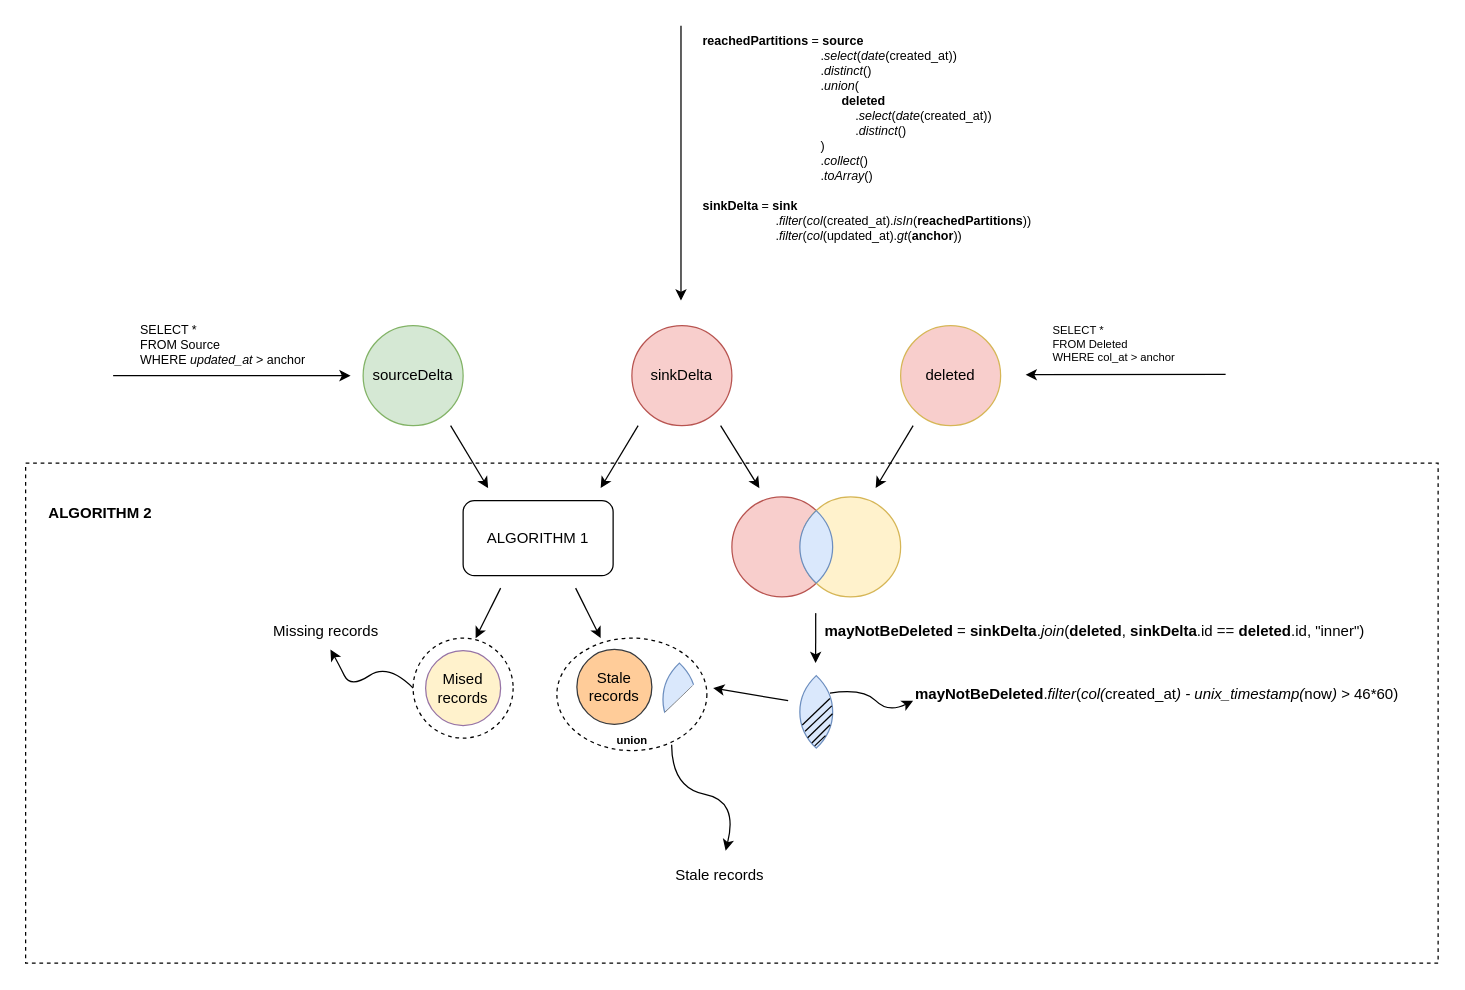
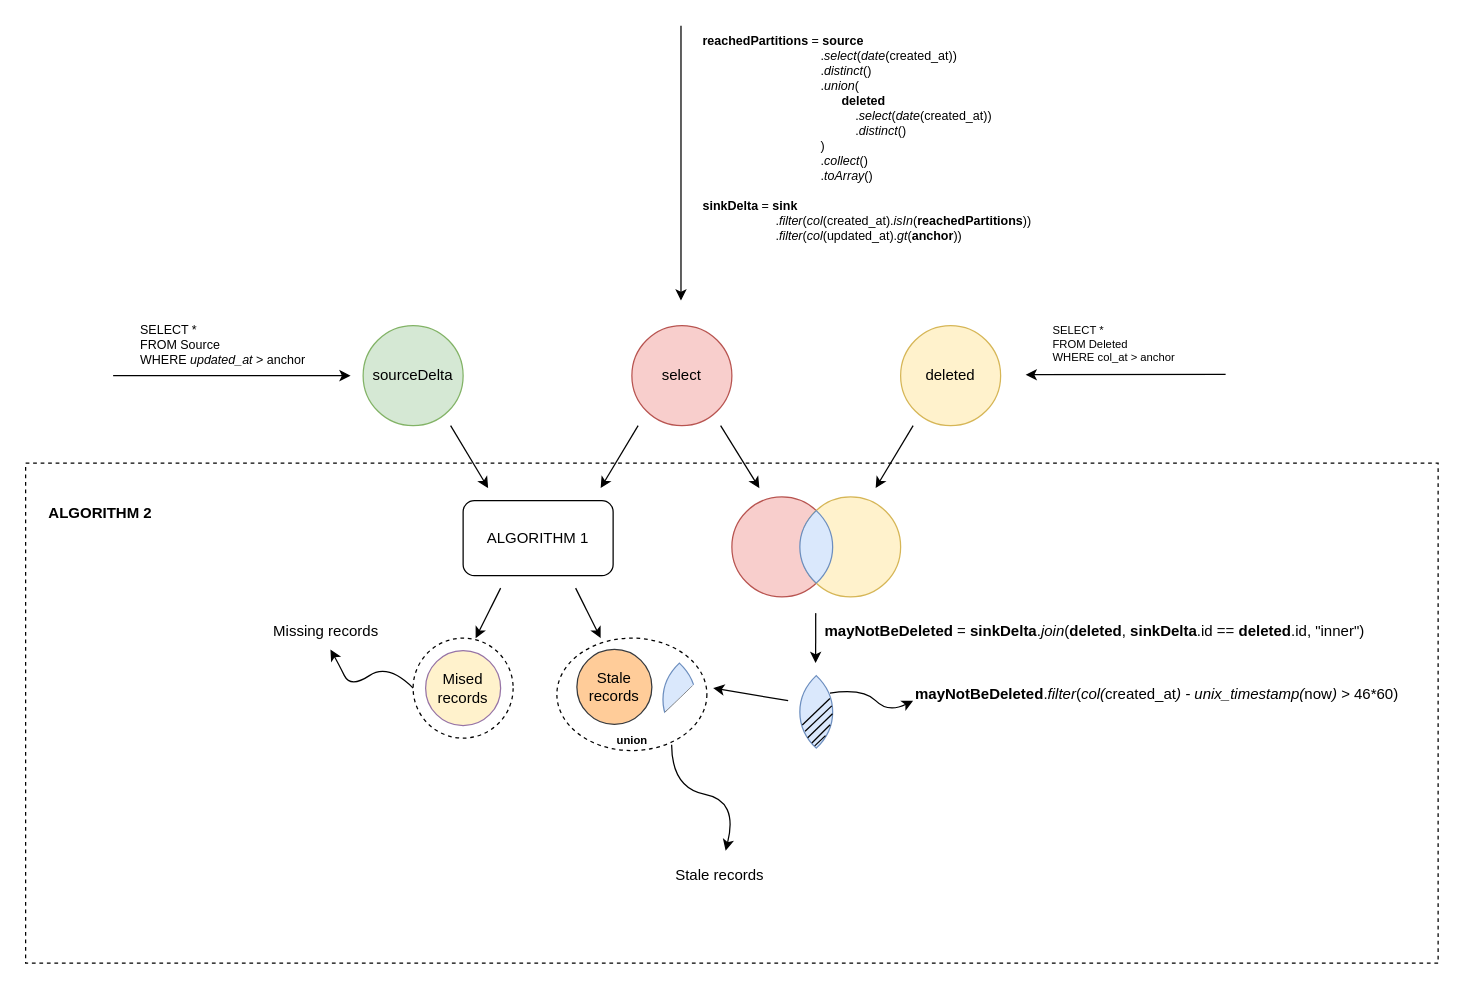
(682, 376) -> (682, 376)
(951, 376) -> (951, 376)
